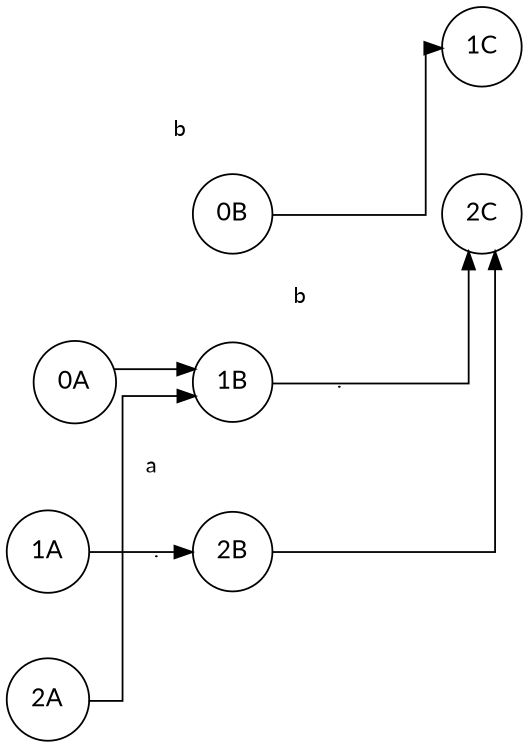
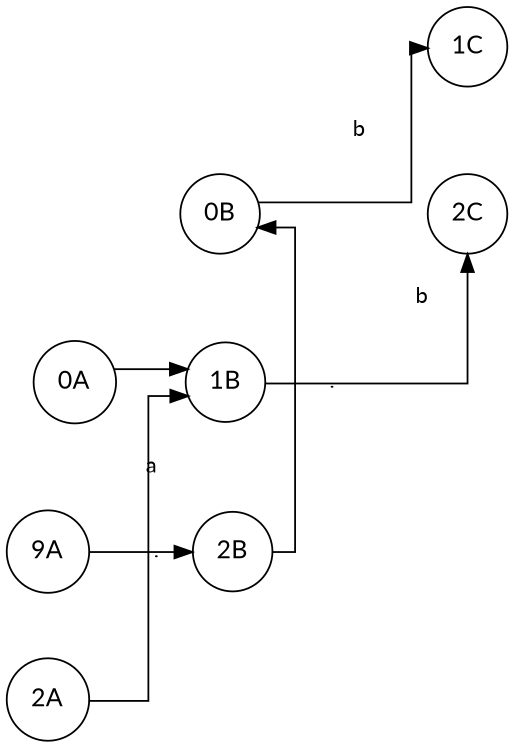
(495, 522) -> (295, 400)
(48, 552) -> (48, 552)
